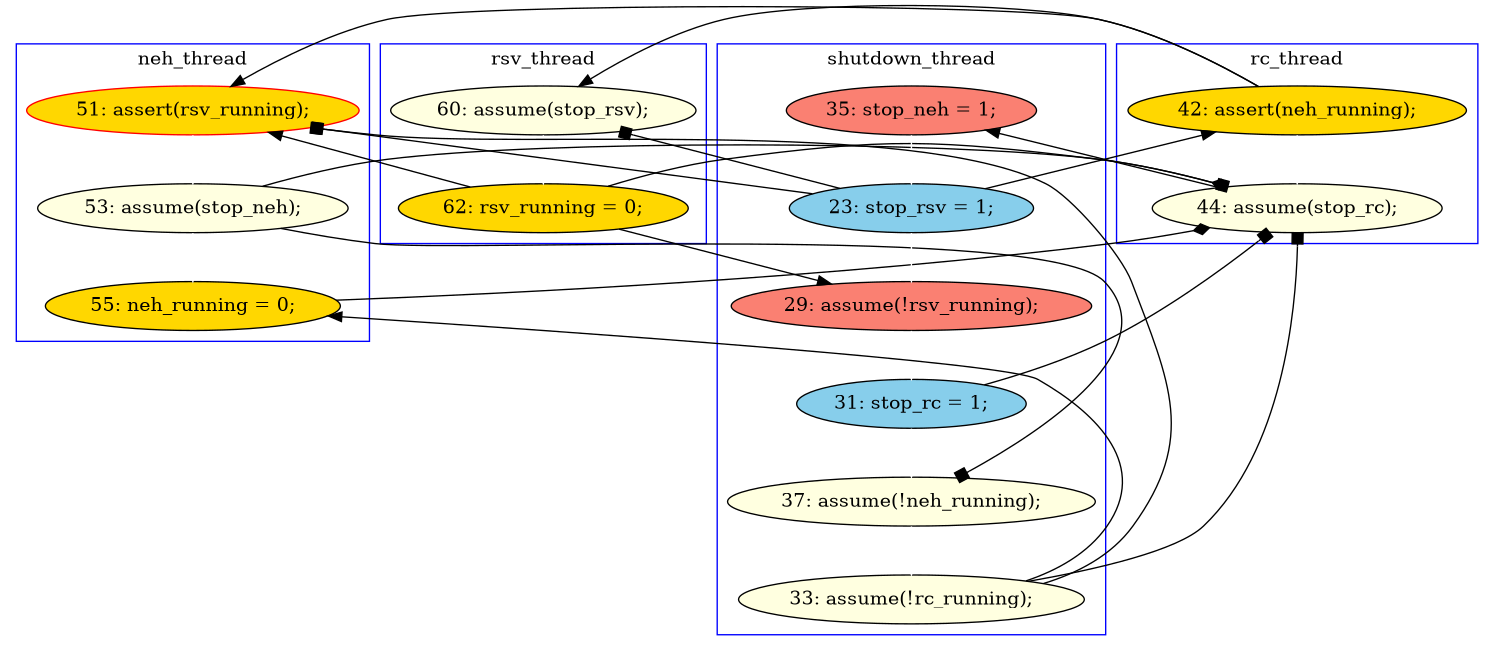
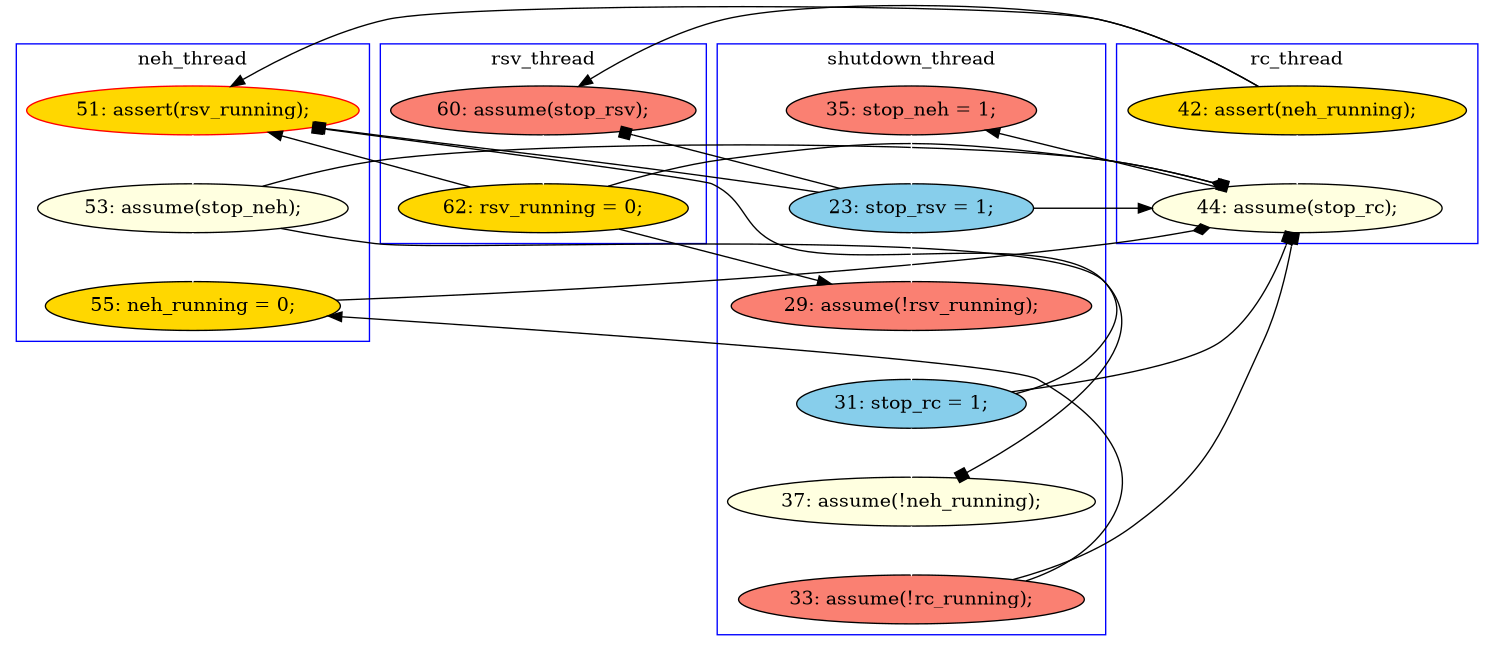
(543, 110) -> (543, 110)
(966, 160) -> (838, 254)
(1077, 166) -> (1086, 208)
(911, 599) -> (911, 599)
